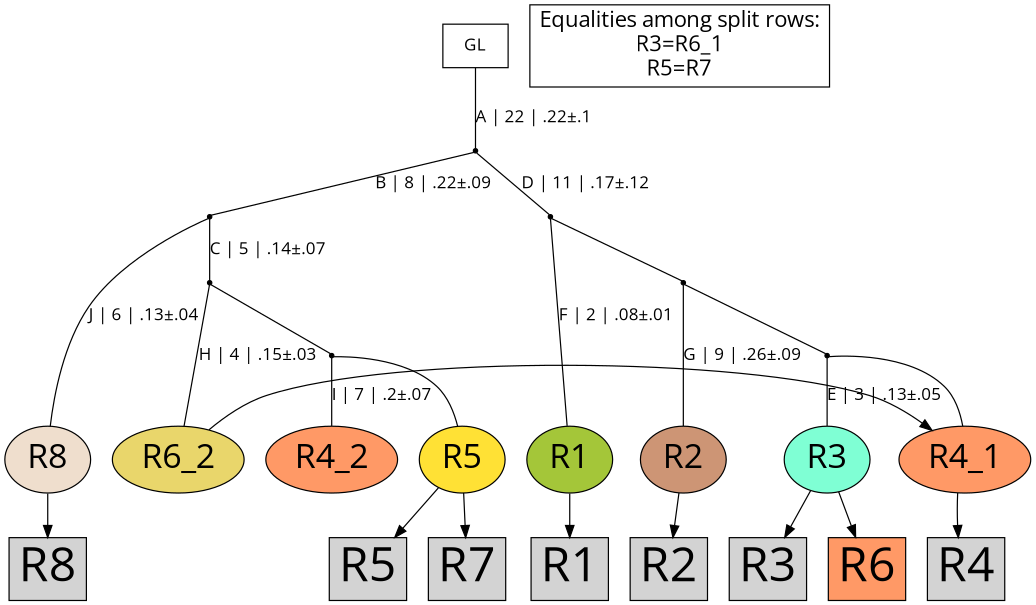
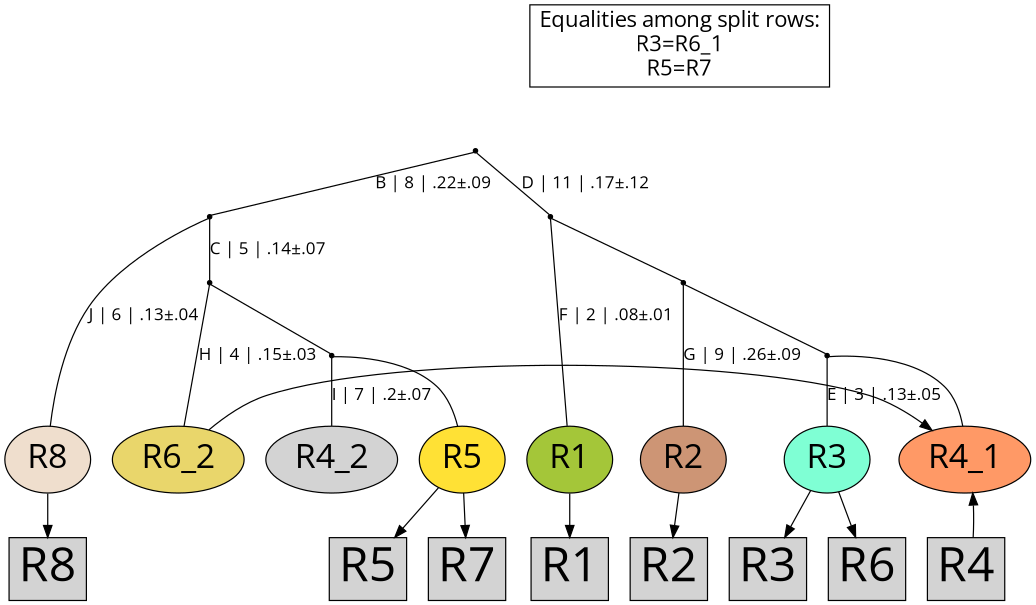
(475, 46) -> none
(332, 460) -> (332, 460)
(957, 509) -> (974, 521)
(867, 569) -> (867, 569)
